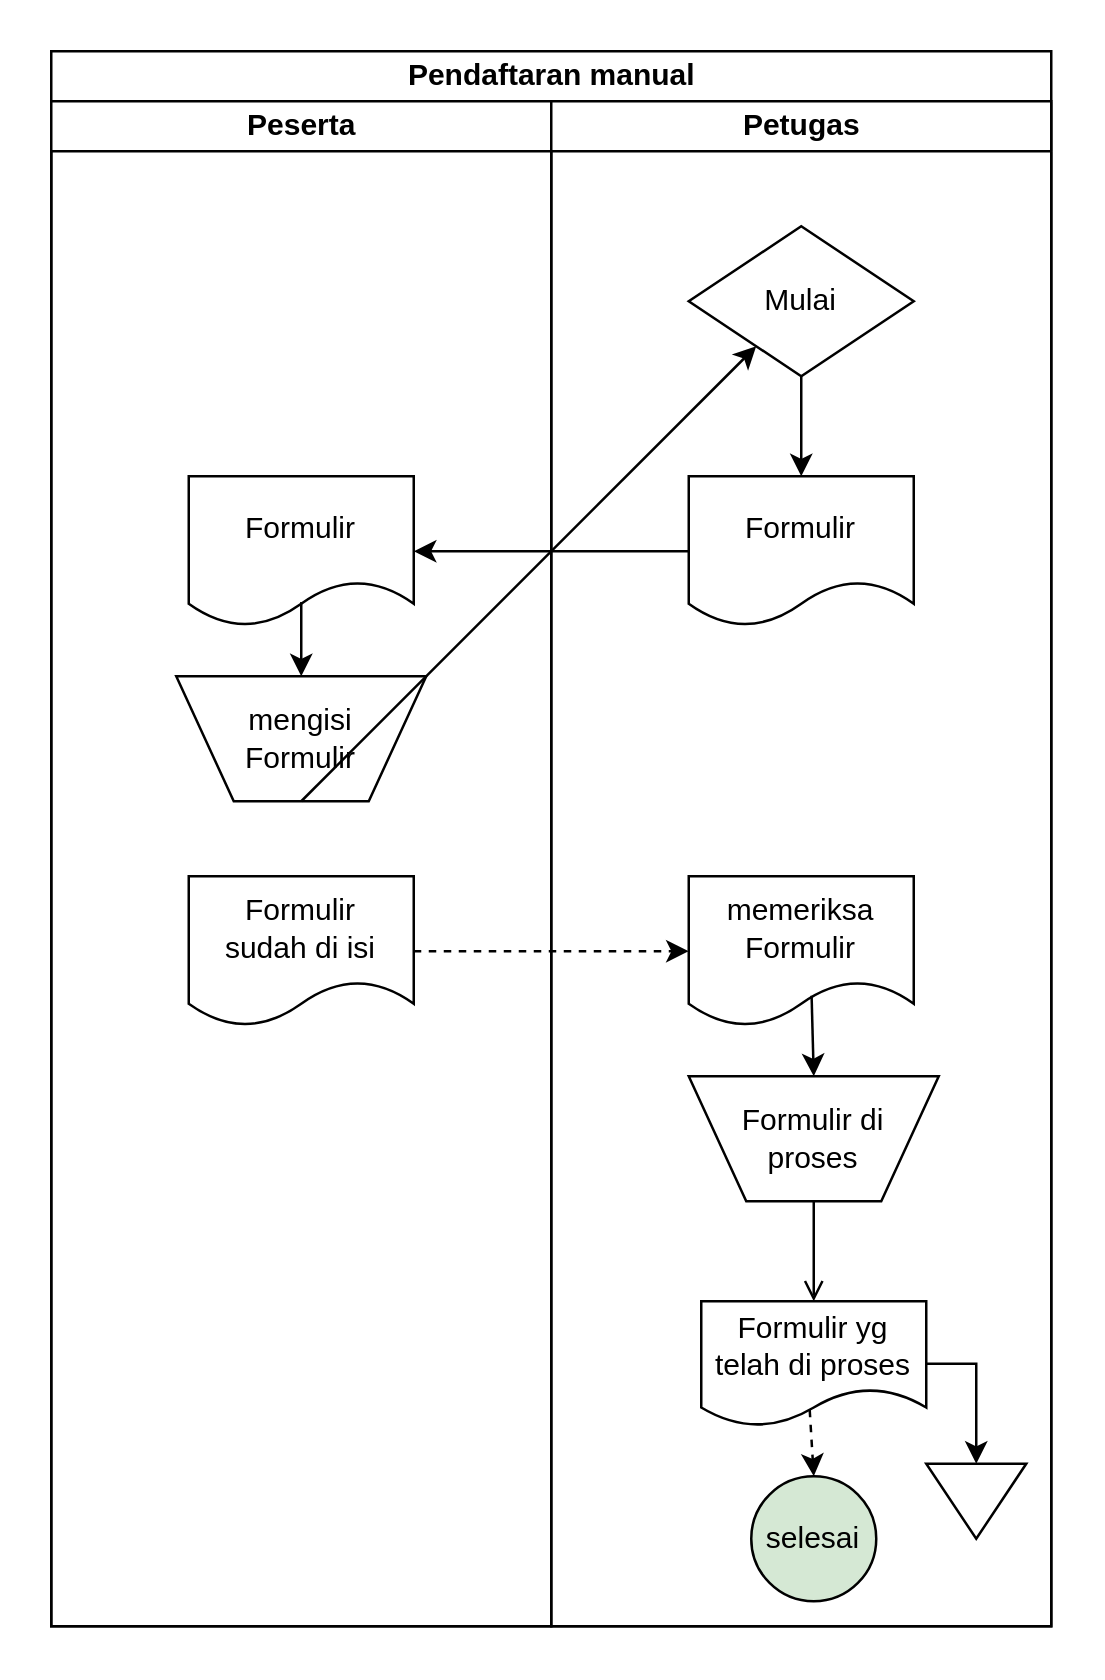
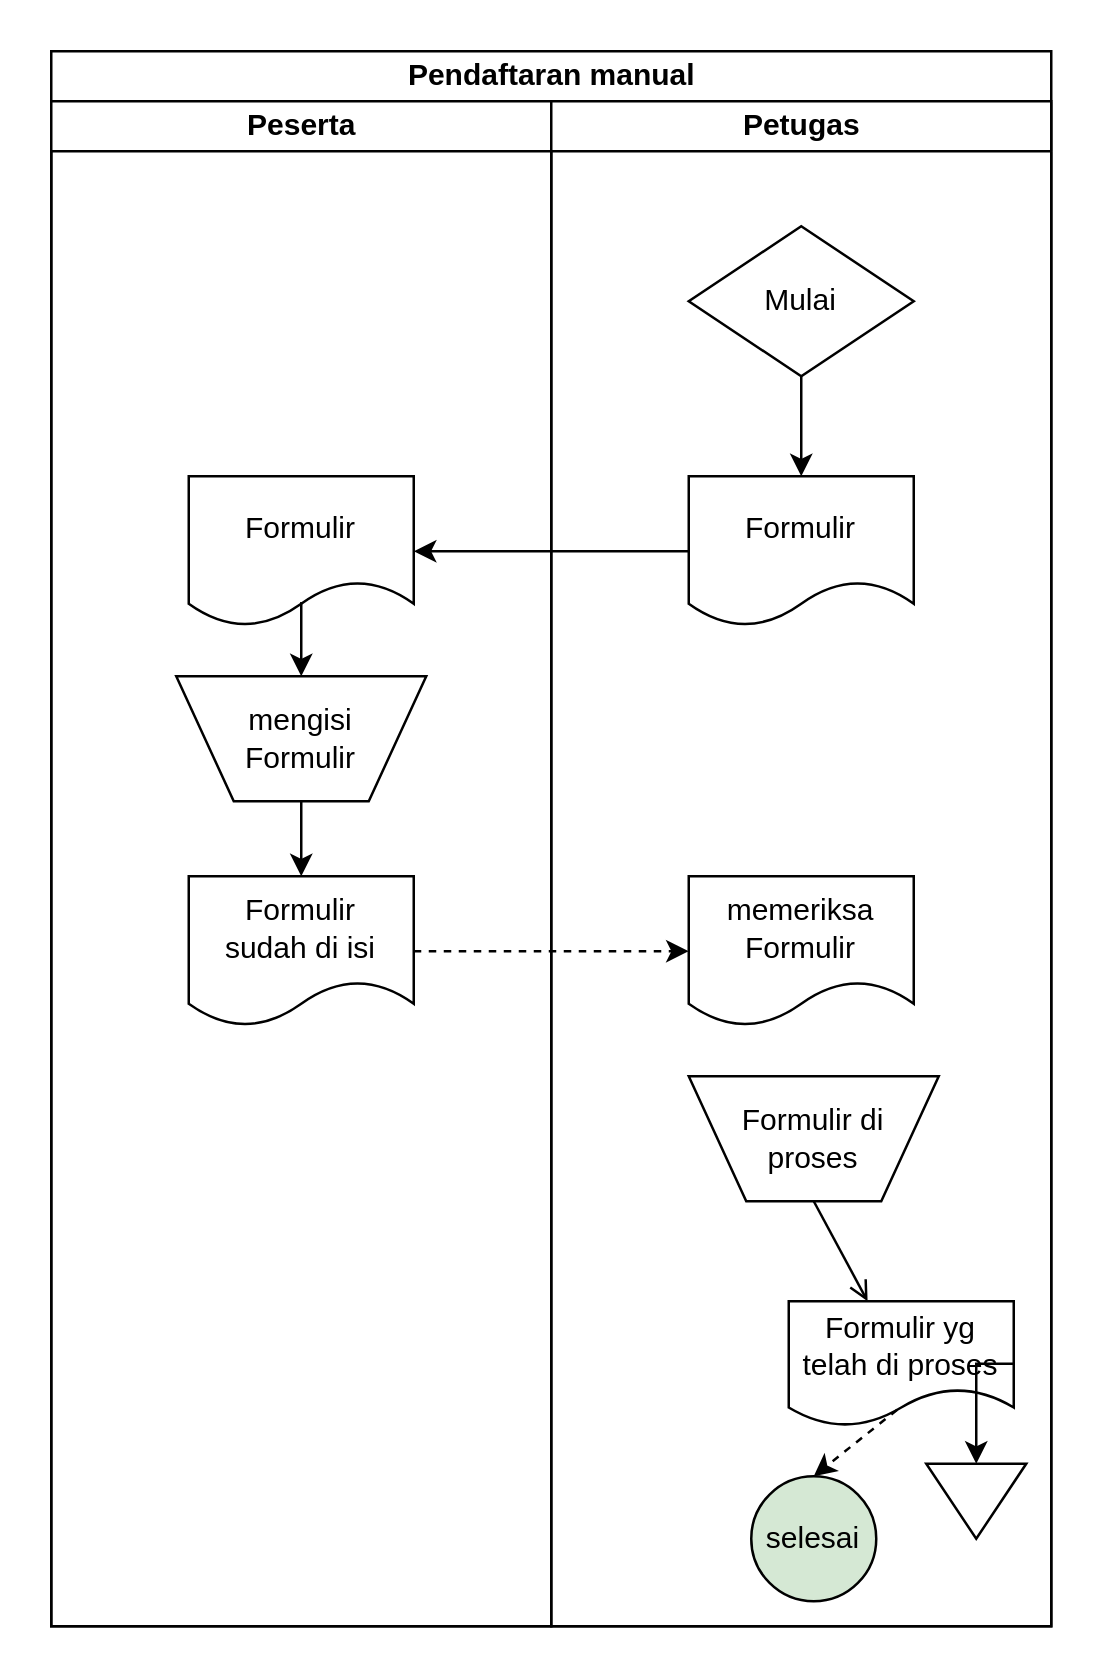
(424, 679) -> (301, 830)
(812, 1028) -> none
(814, 1364) -> (901, 1364)
